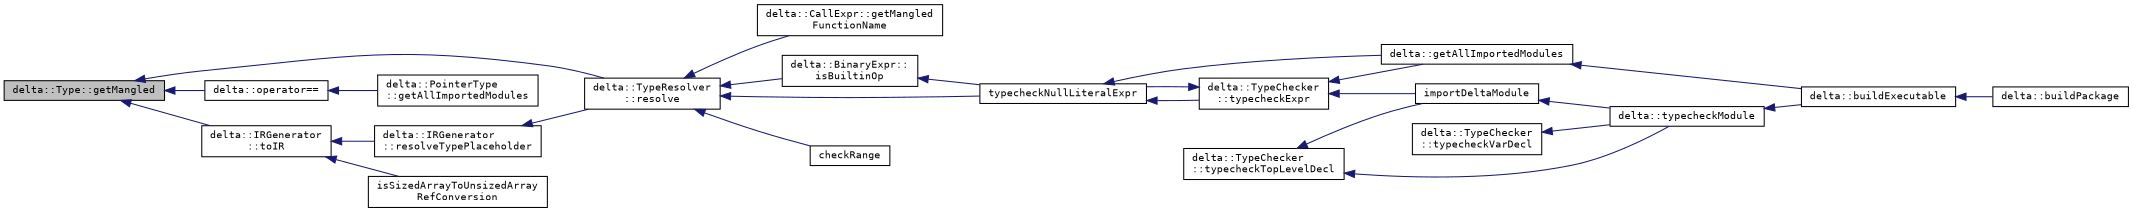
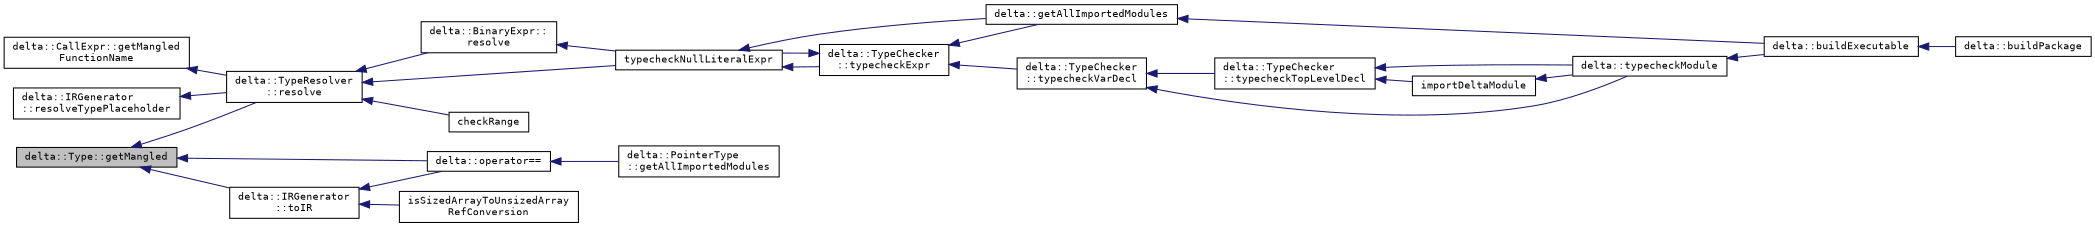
(741, 53) -> (212, 73)
(850, 71) -> (489, 37)
none -> (1186, 73)
(1377, 94) -> (988, 67)
(358, 141) -> (406, 179)
